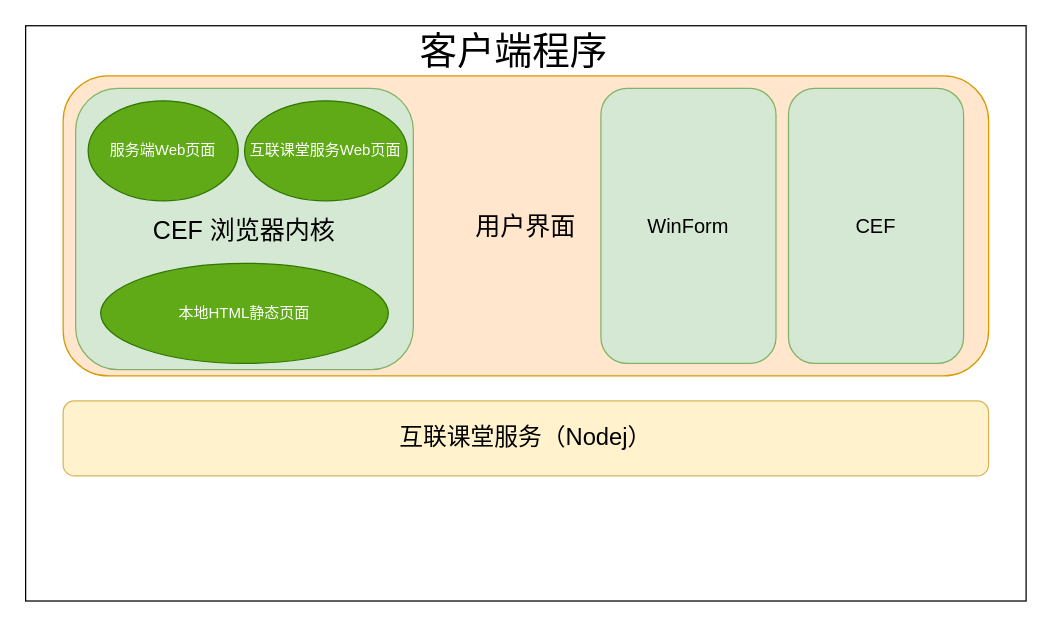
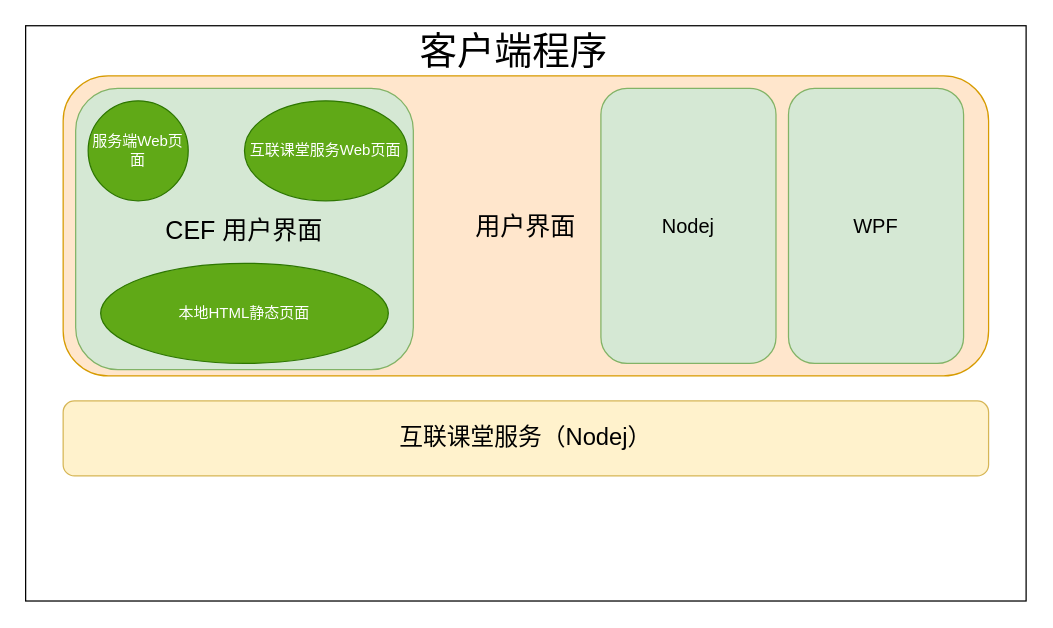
(163, 151) -> (138, 151)
(688, 226) -> (688, 226)
(876, 226) -> (876, 226)
(244, 229) -> (244, 229)
